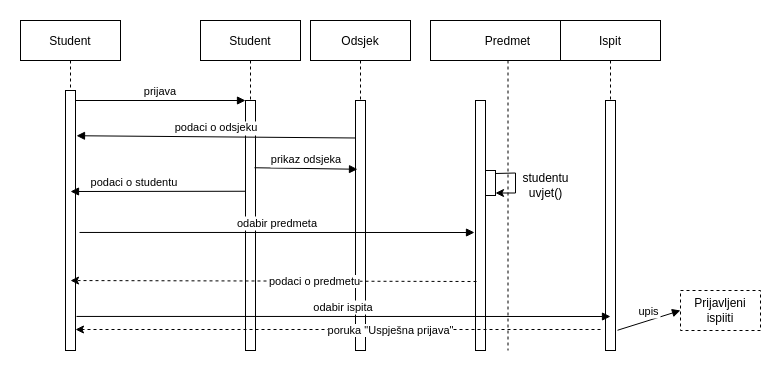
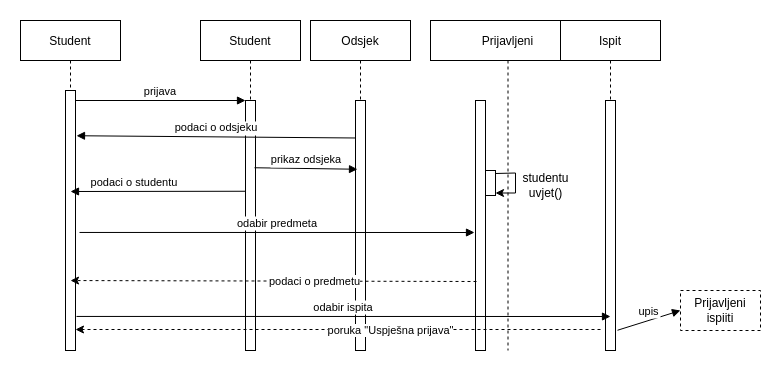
(508, 41) -> (508, 41)
